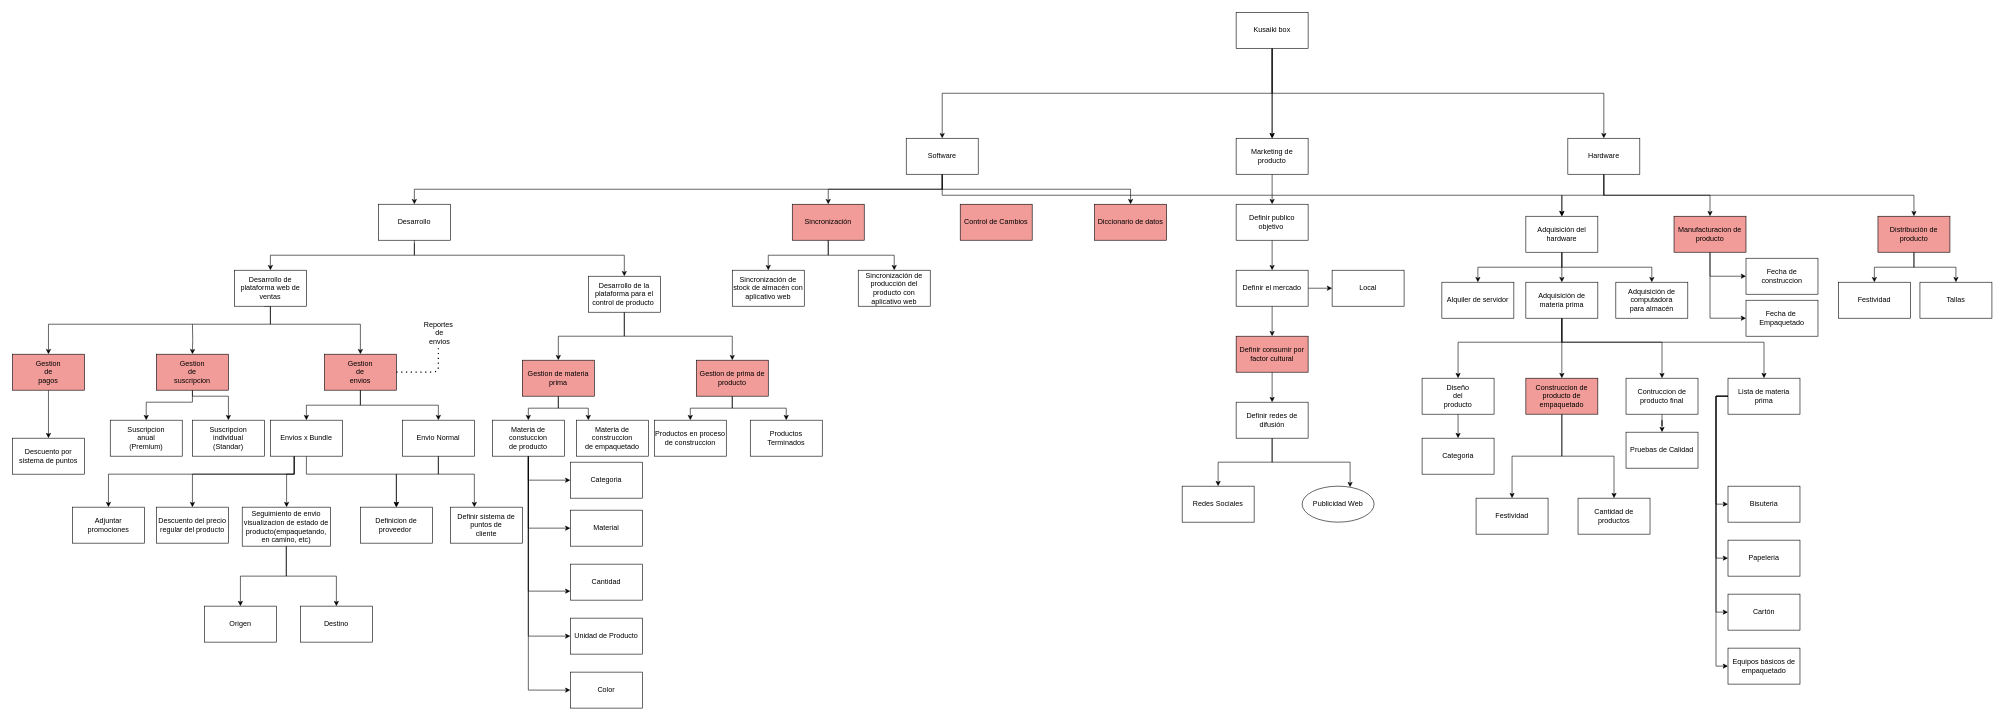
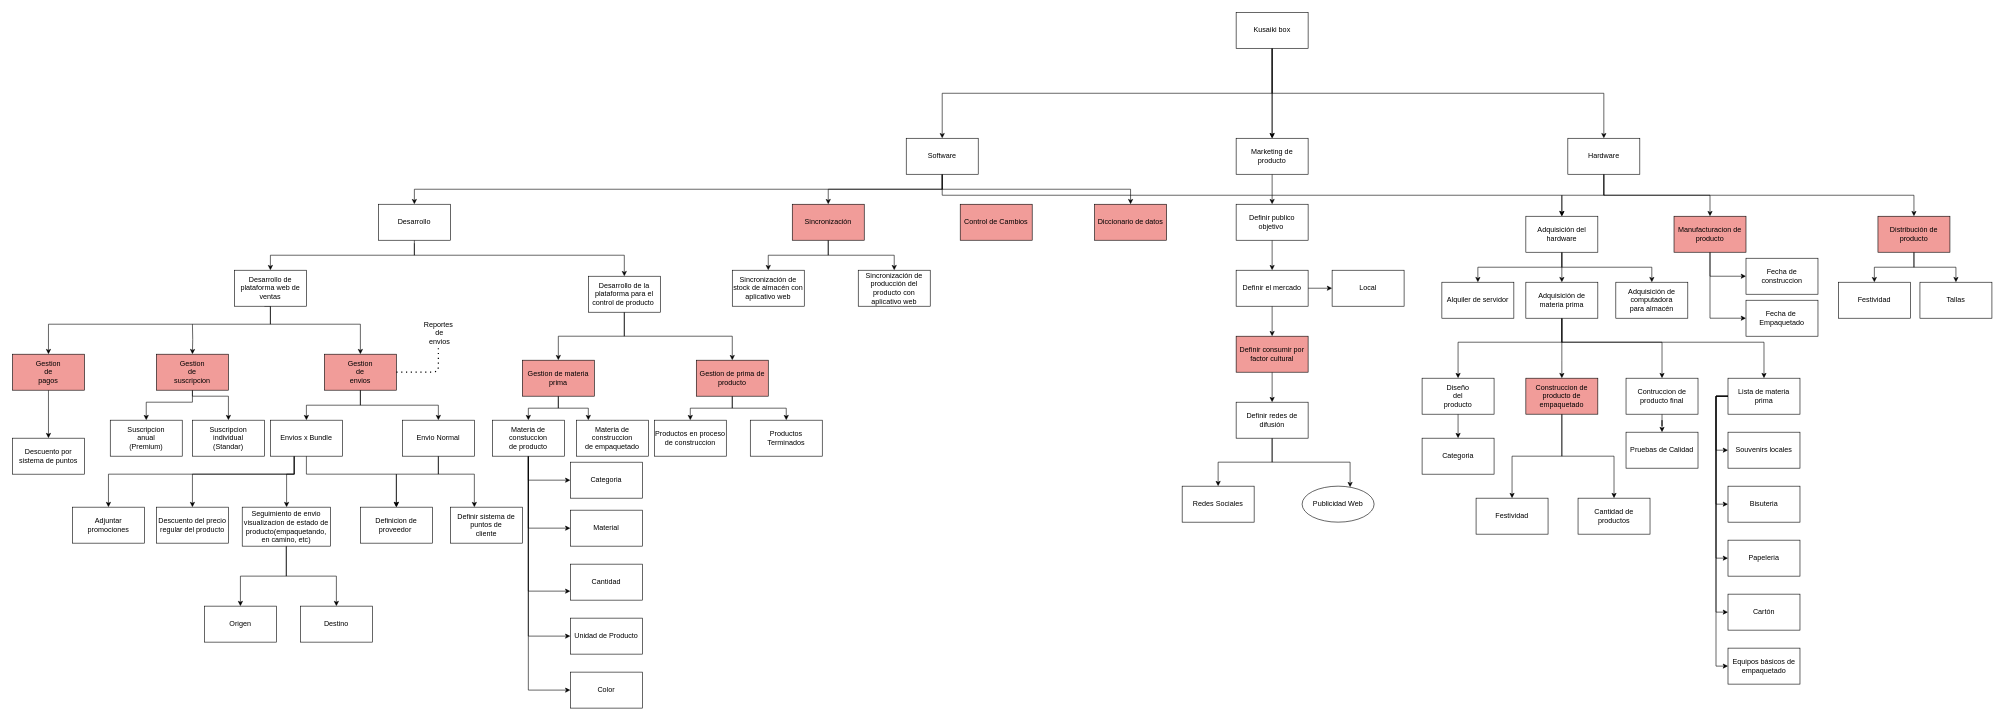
none -> (1722, 450)
none -> (1764, 450)
